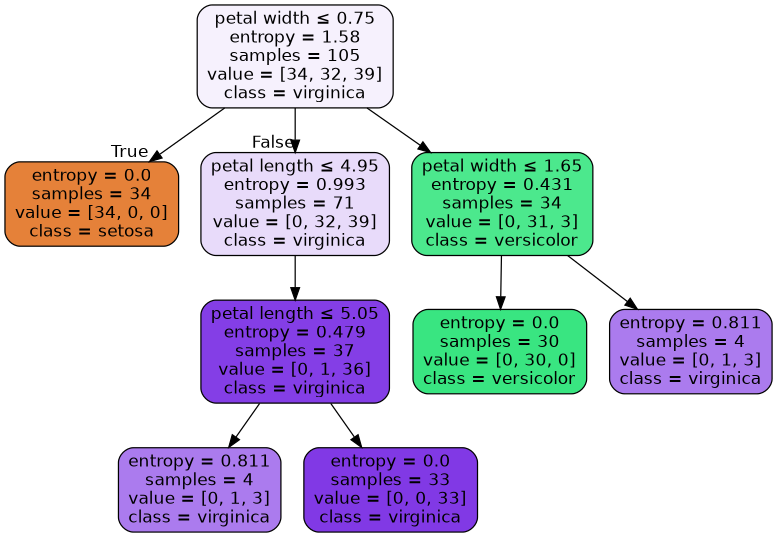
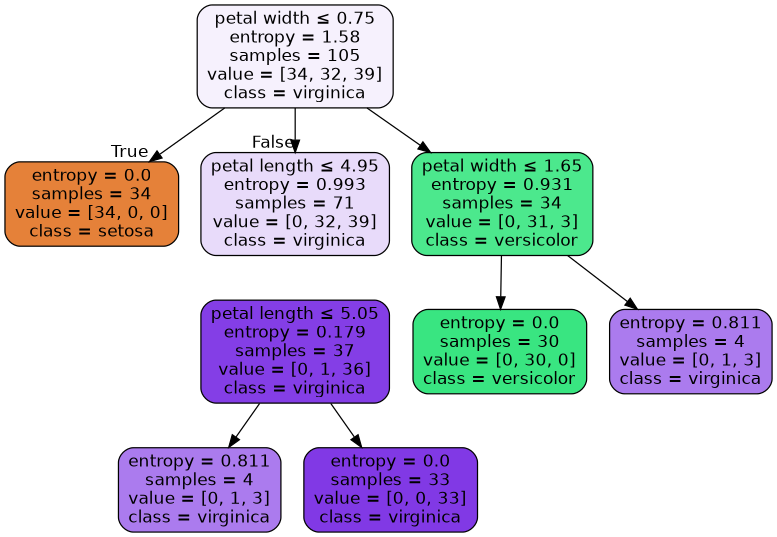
(502, 185) -> (502, 185)
(295, 271) -> none
(295, 332) -> (295, 332)
